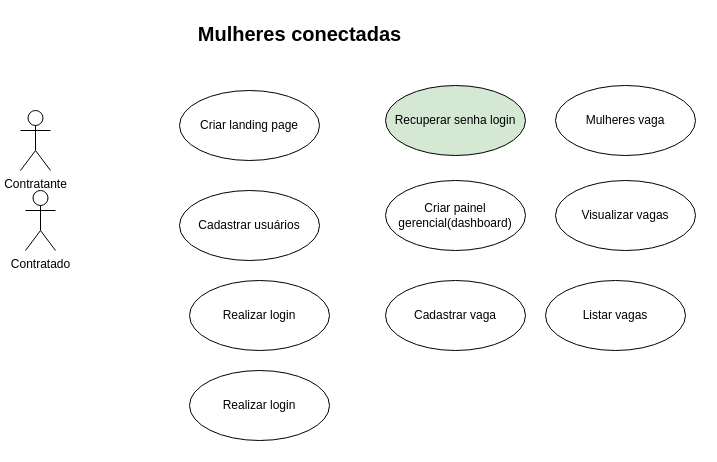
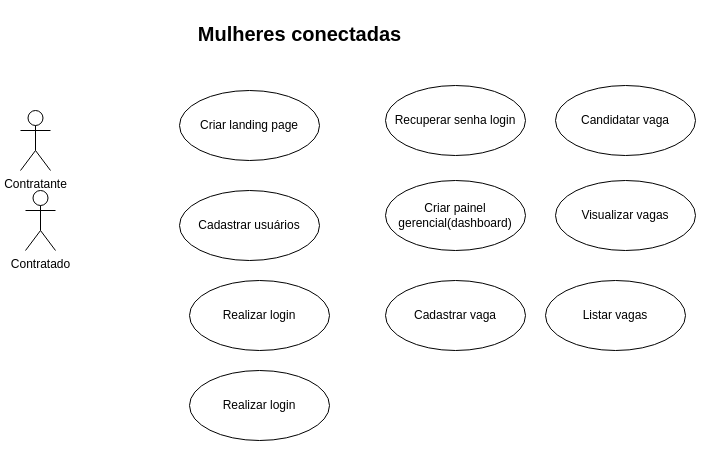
(456, 121) -> (456, 121)
(626, 121) -> (626, 121)
